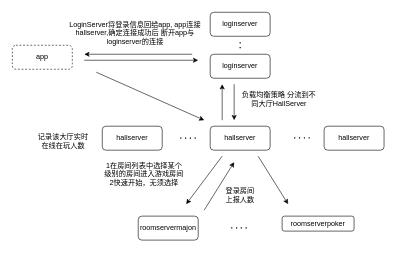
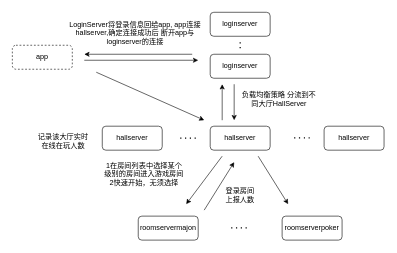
(318, 224) -> (312, 228)
